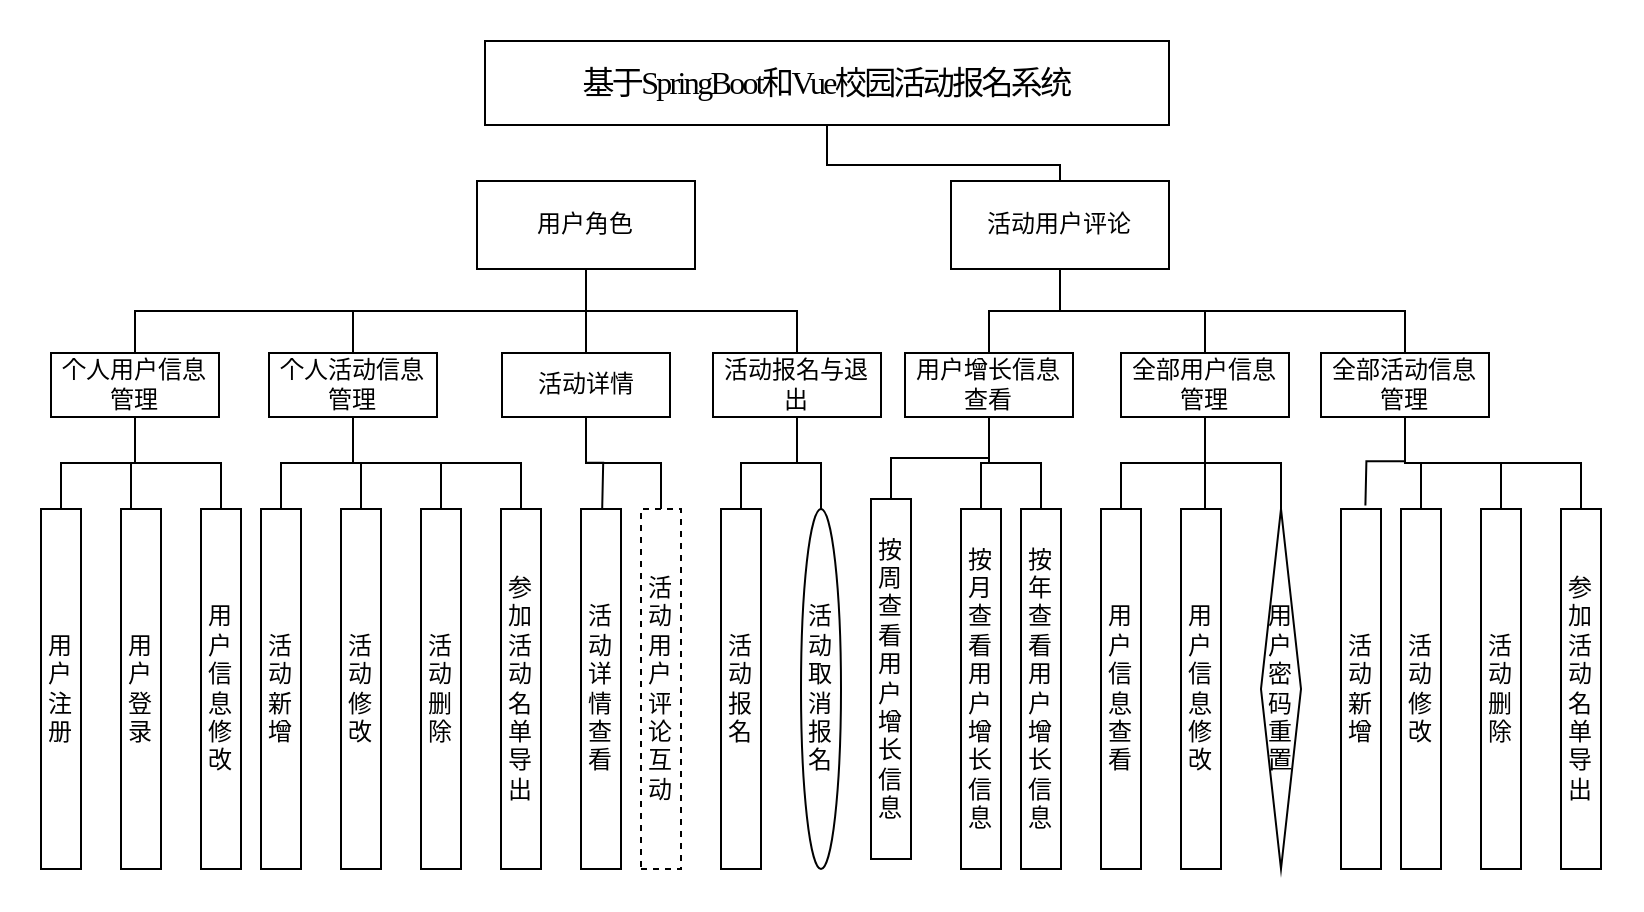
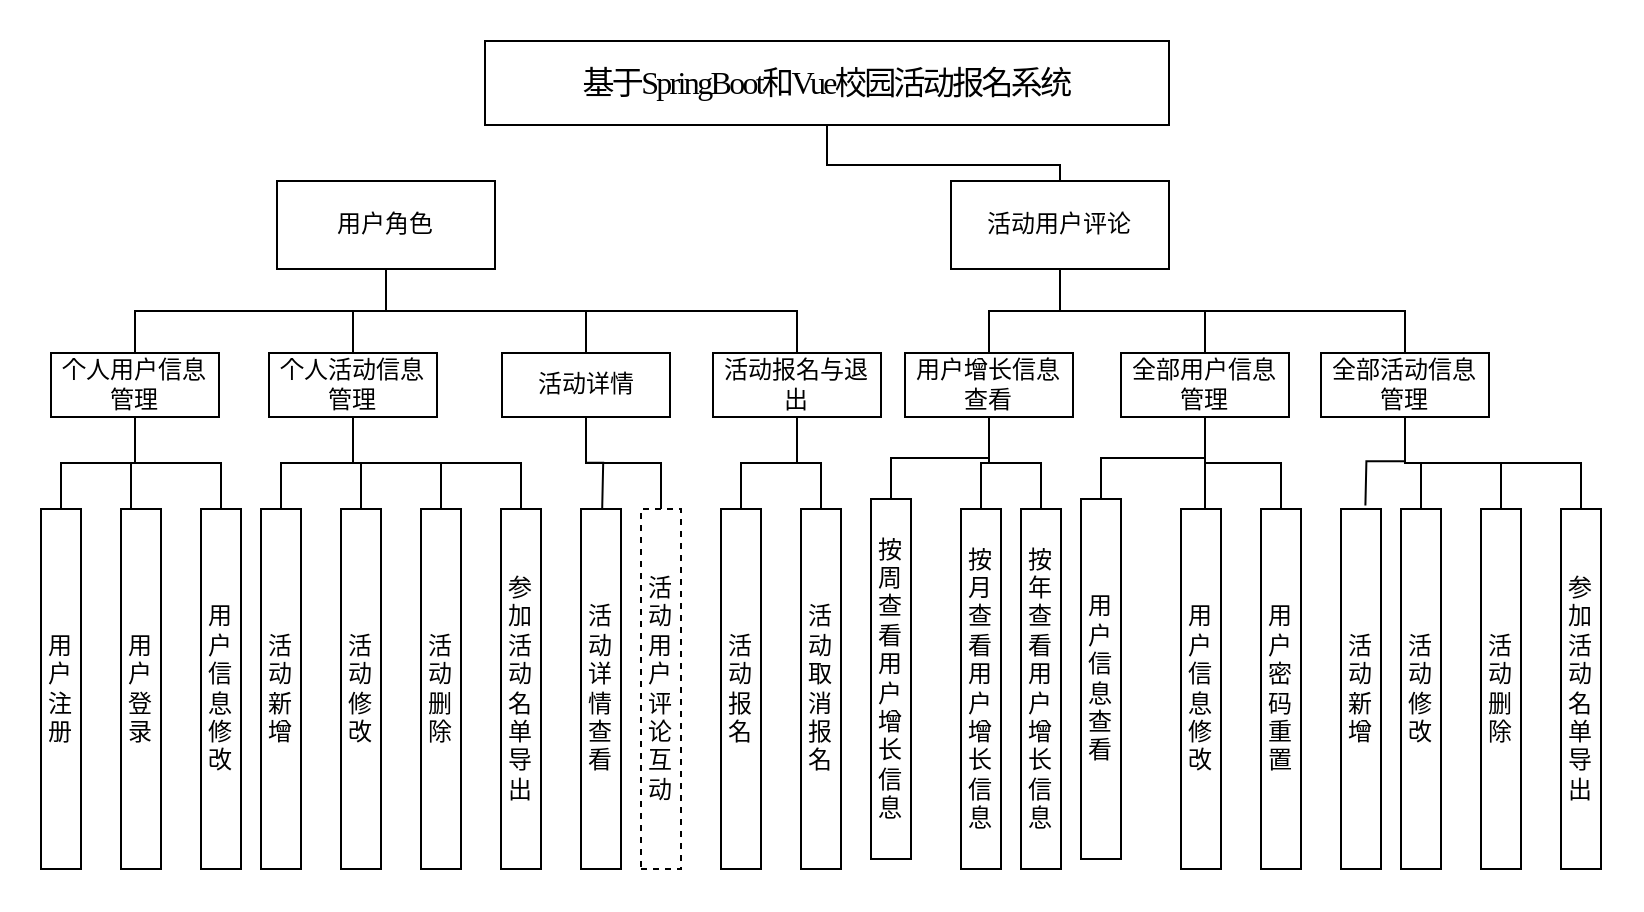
(586, 225) -> (386, 225)
(821, 689) -> (821, 689)
(1121, 689) -> (1101, 679)
(1281, 689) -> (1281, 689)
